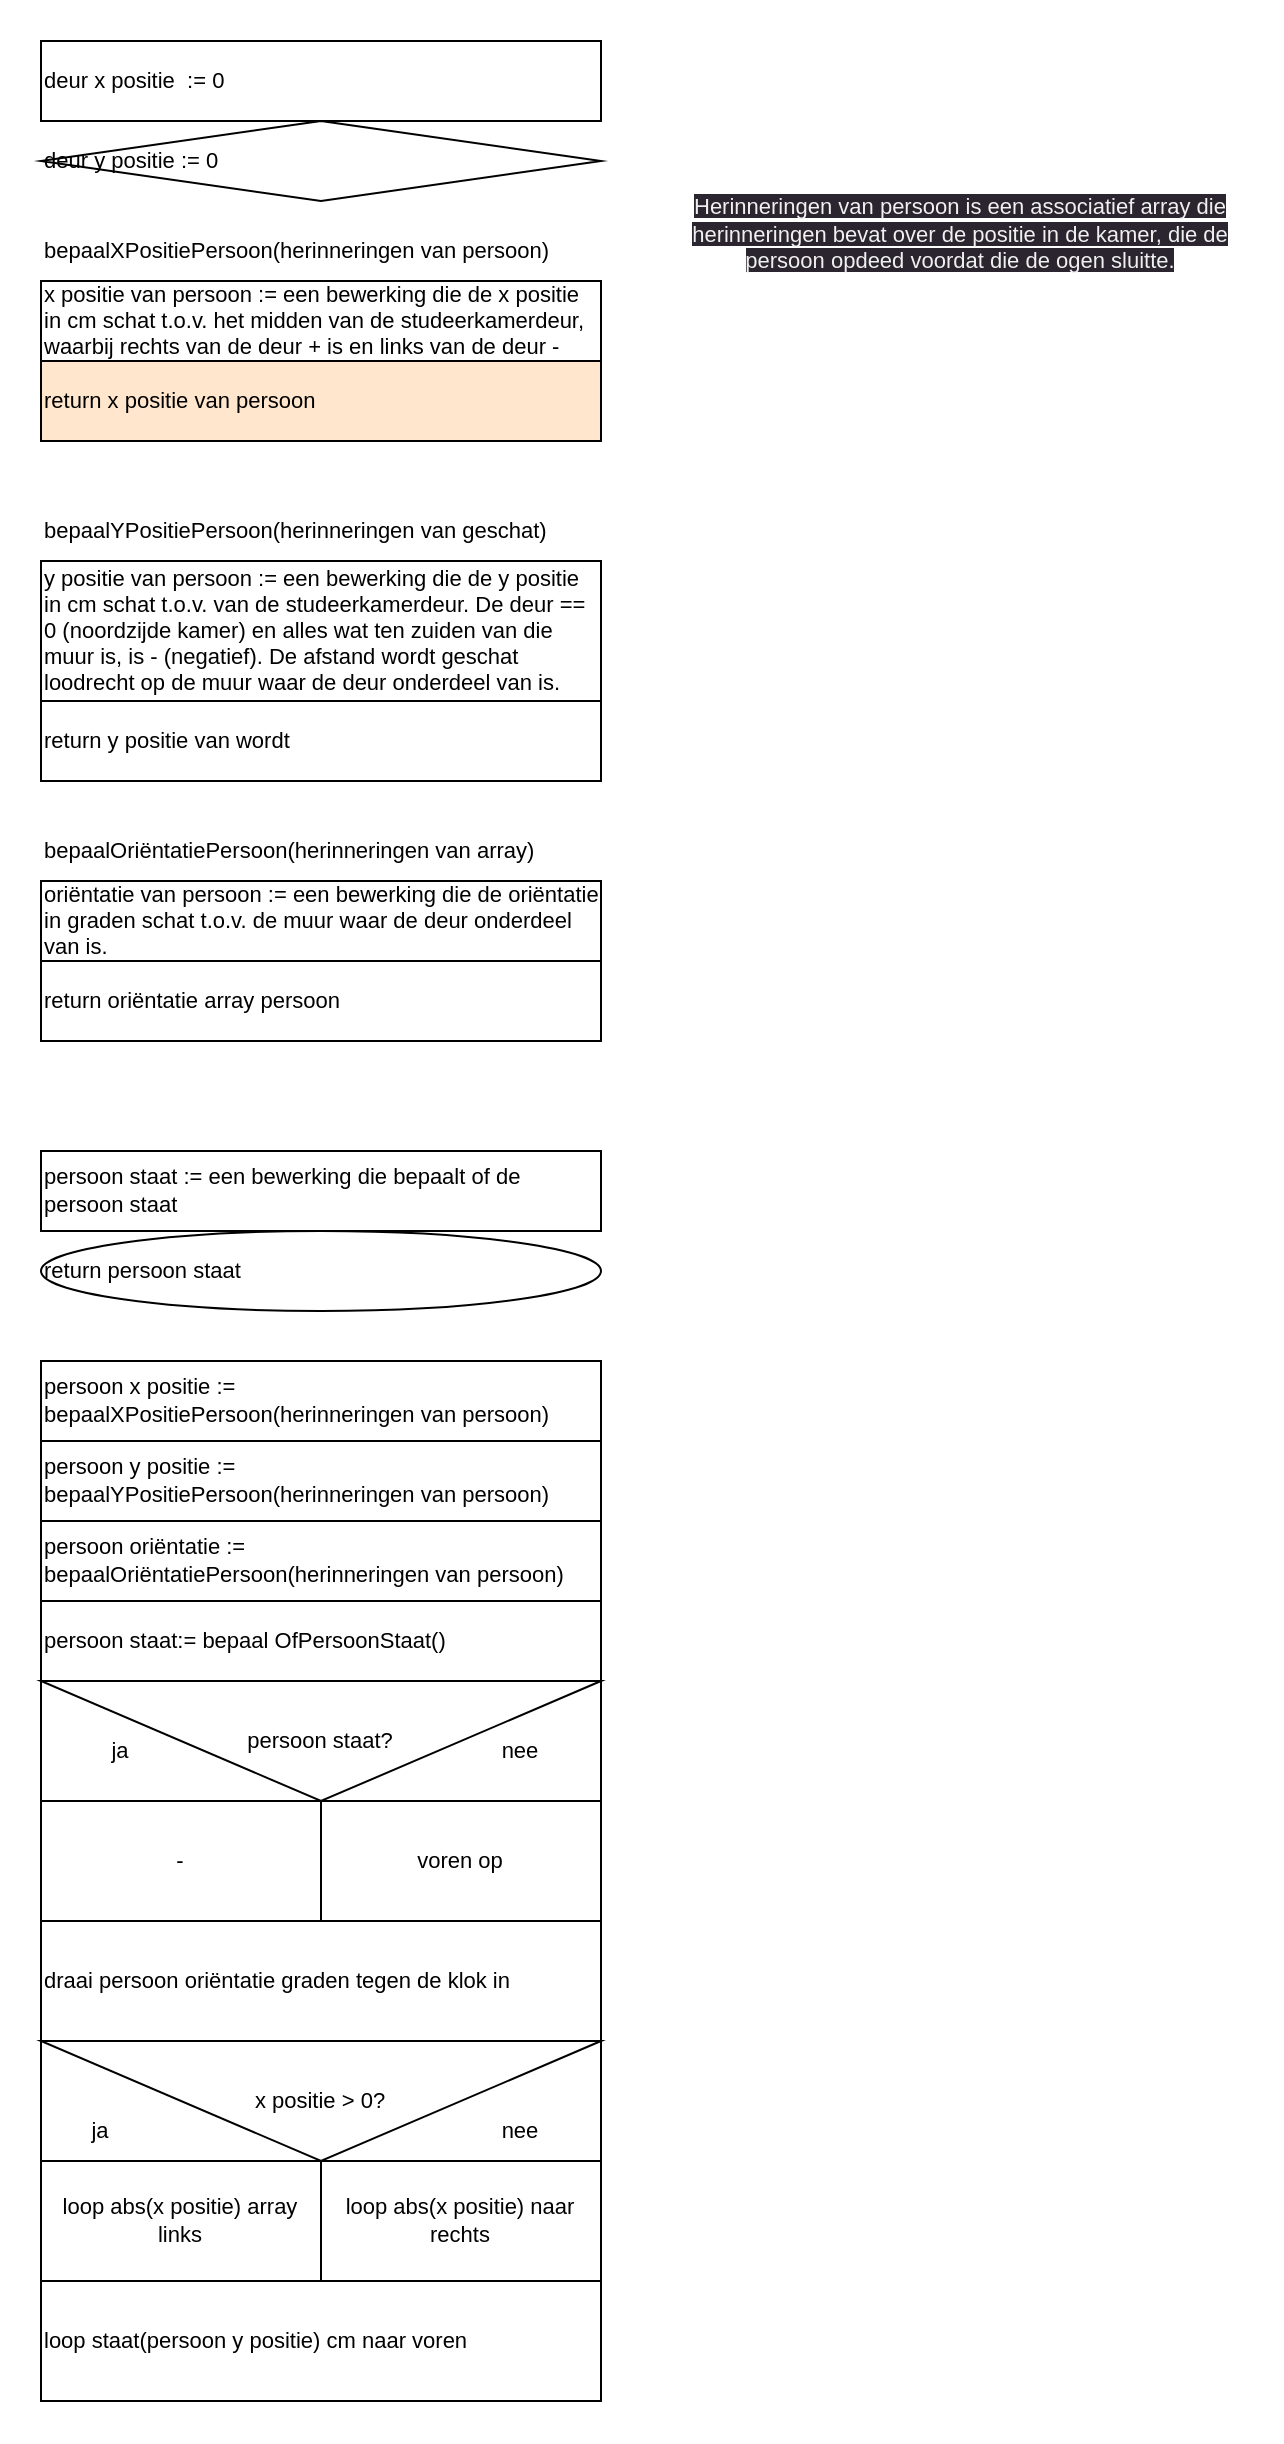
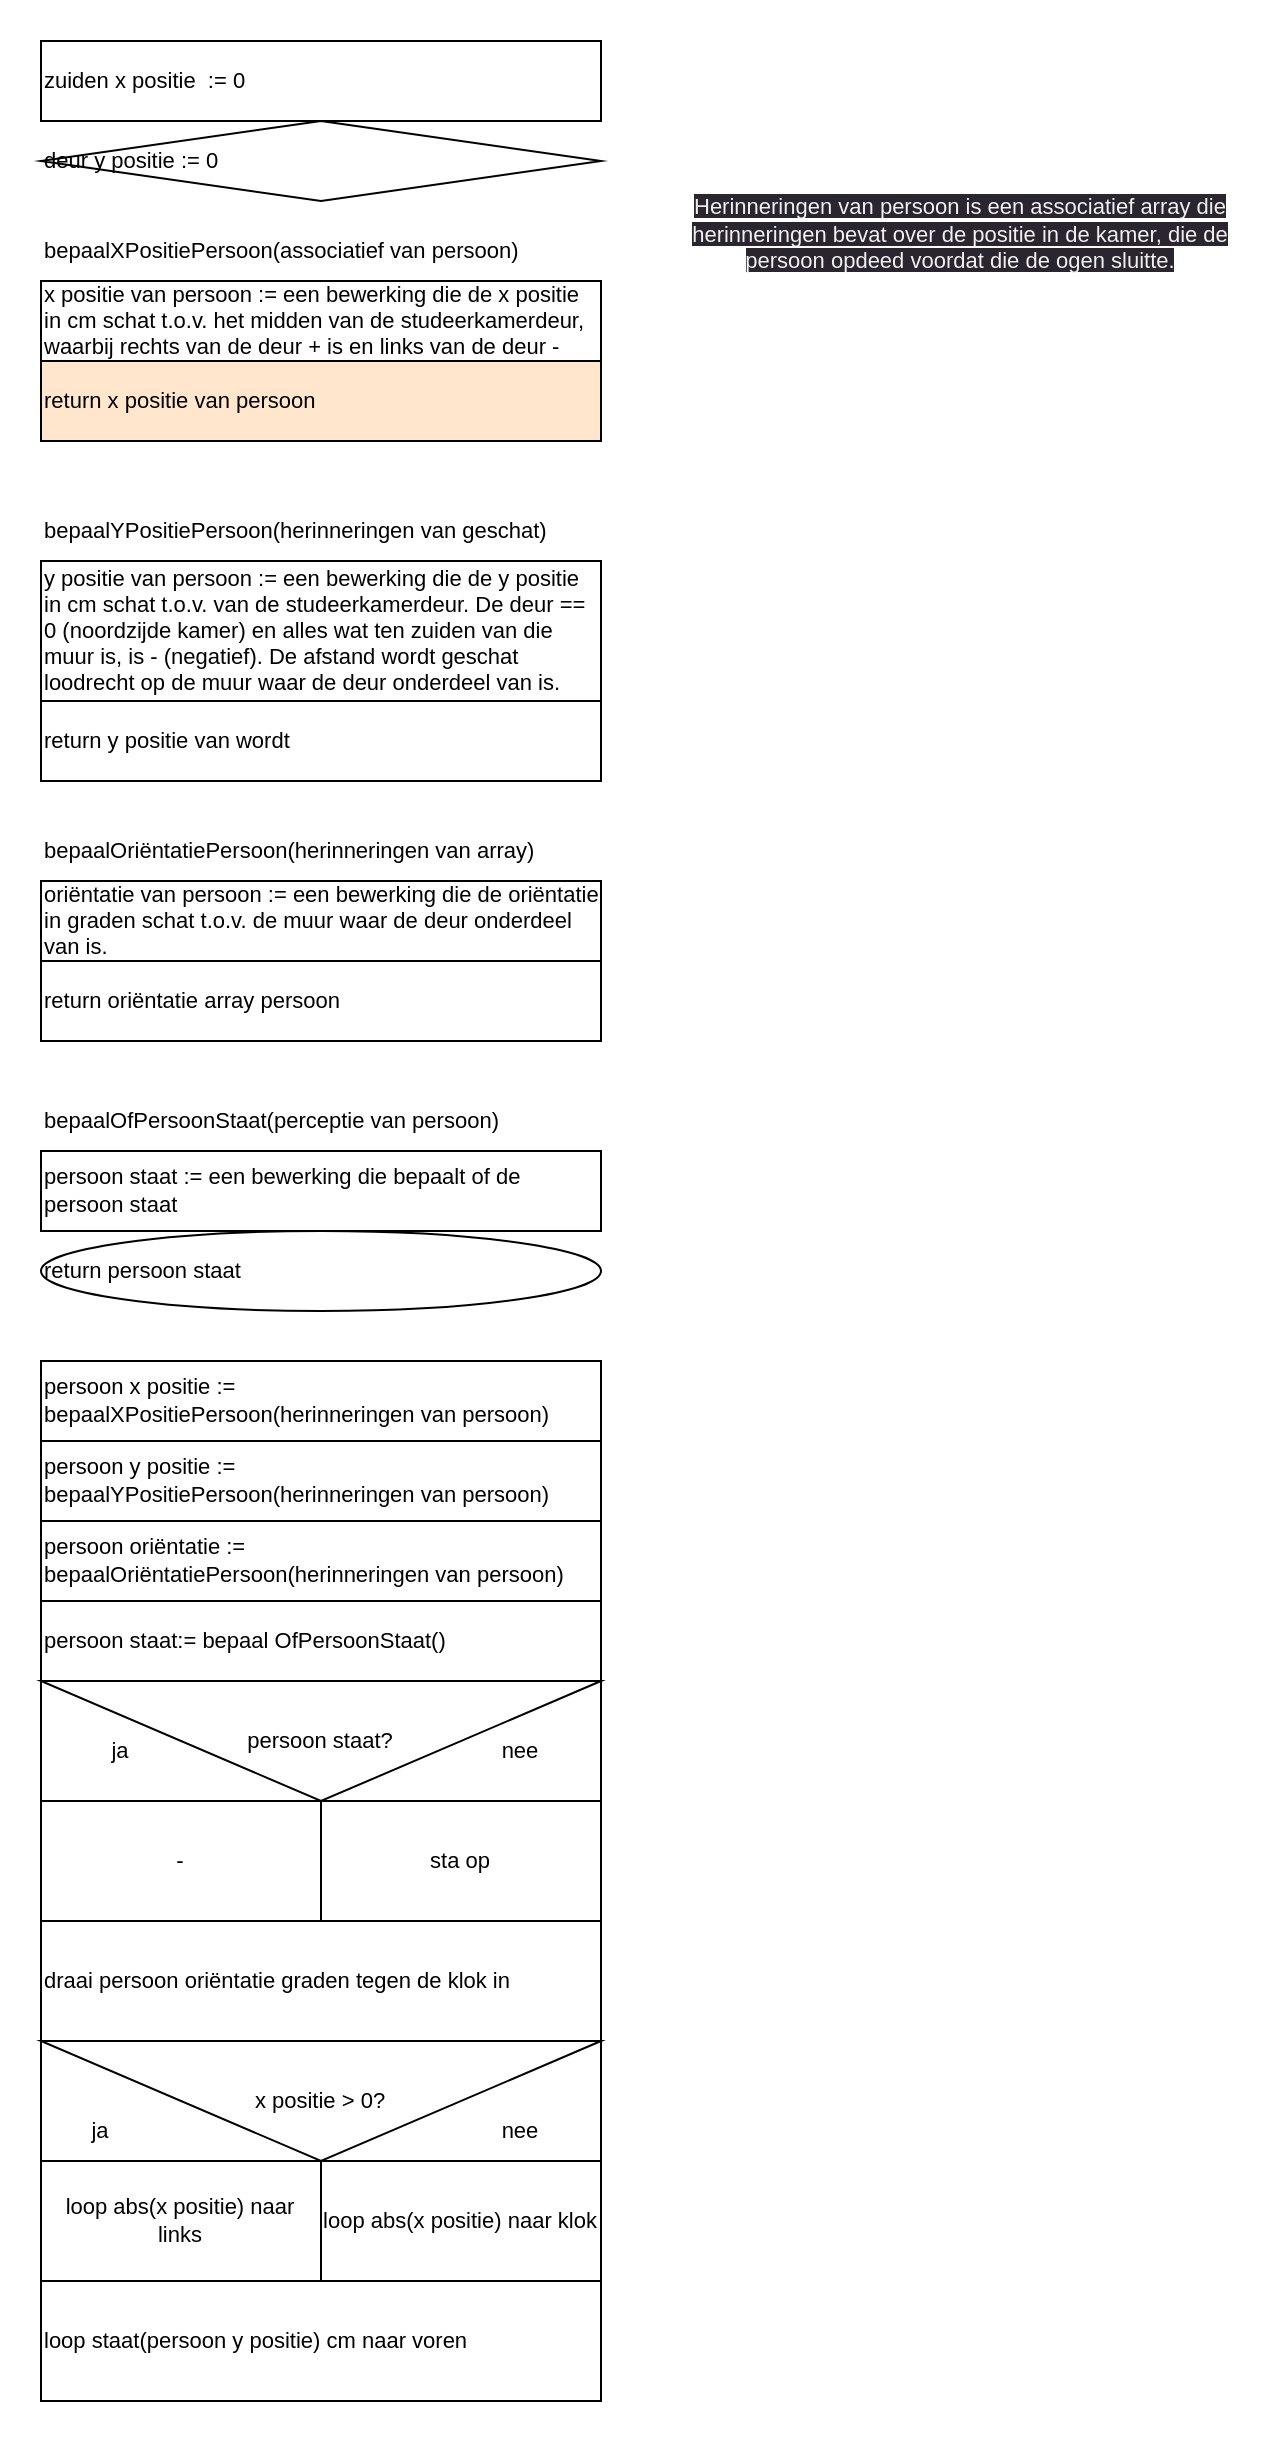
(148, 81) -> (158, 81)
(321, 251) -> (308, 251)
none -> (291, 1121)
(461, 1861) -> (461, 1861)
(181, 2221) -> (181, 2221)
(461, 2221) -> (461, 2221)
